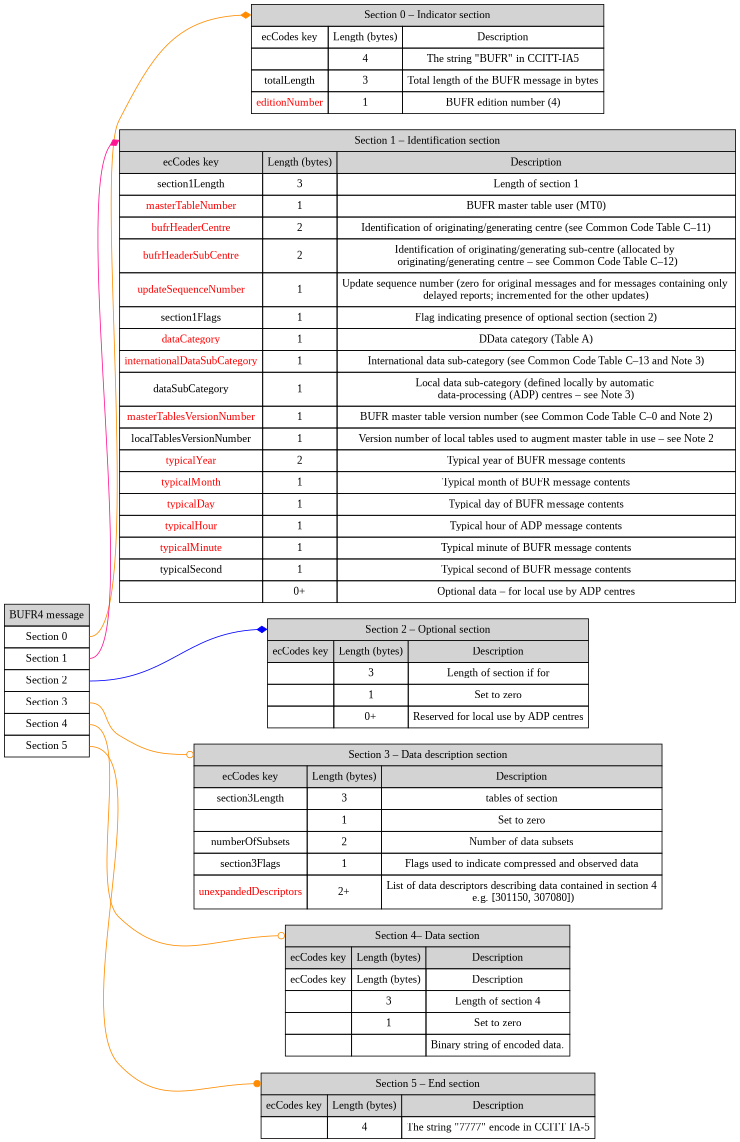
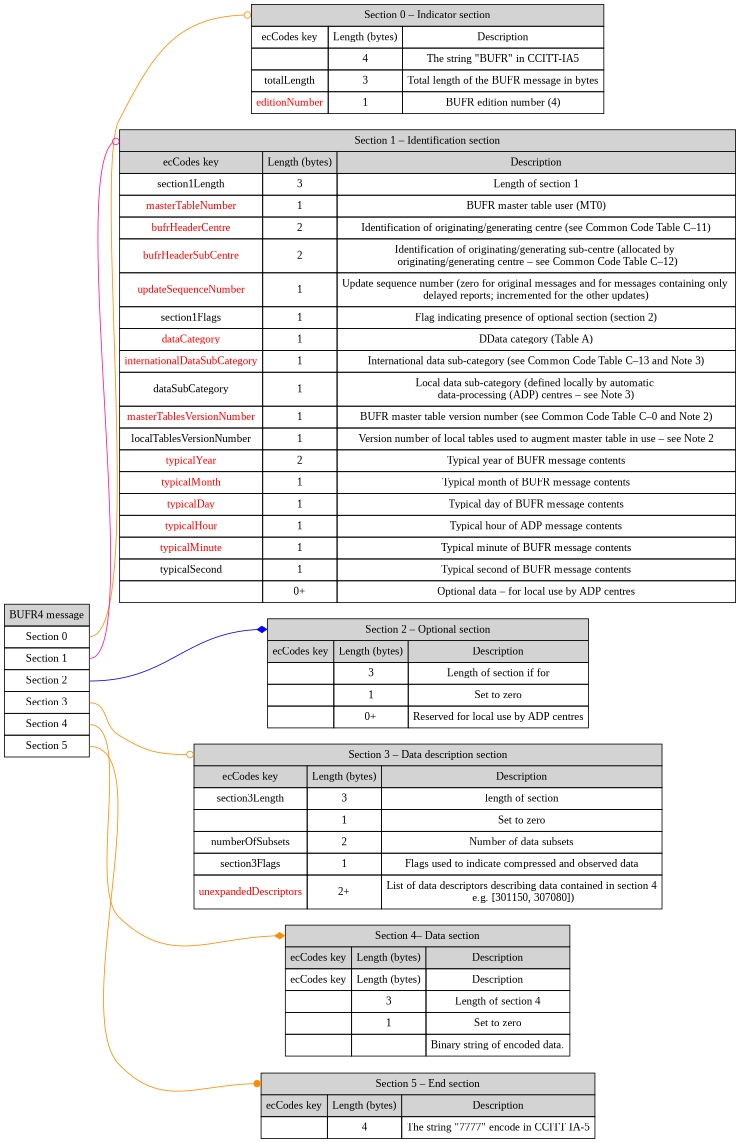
(113, 296) -> (113, 294)
(105, 404) -> (104, 402)
(522, 798) -> (522, 798)
(115, 910) -> (118, 916)
